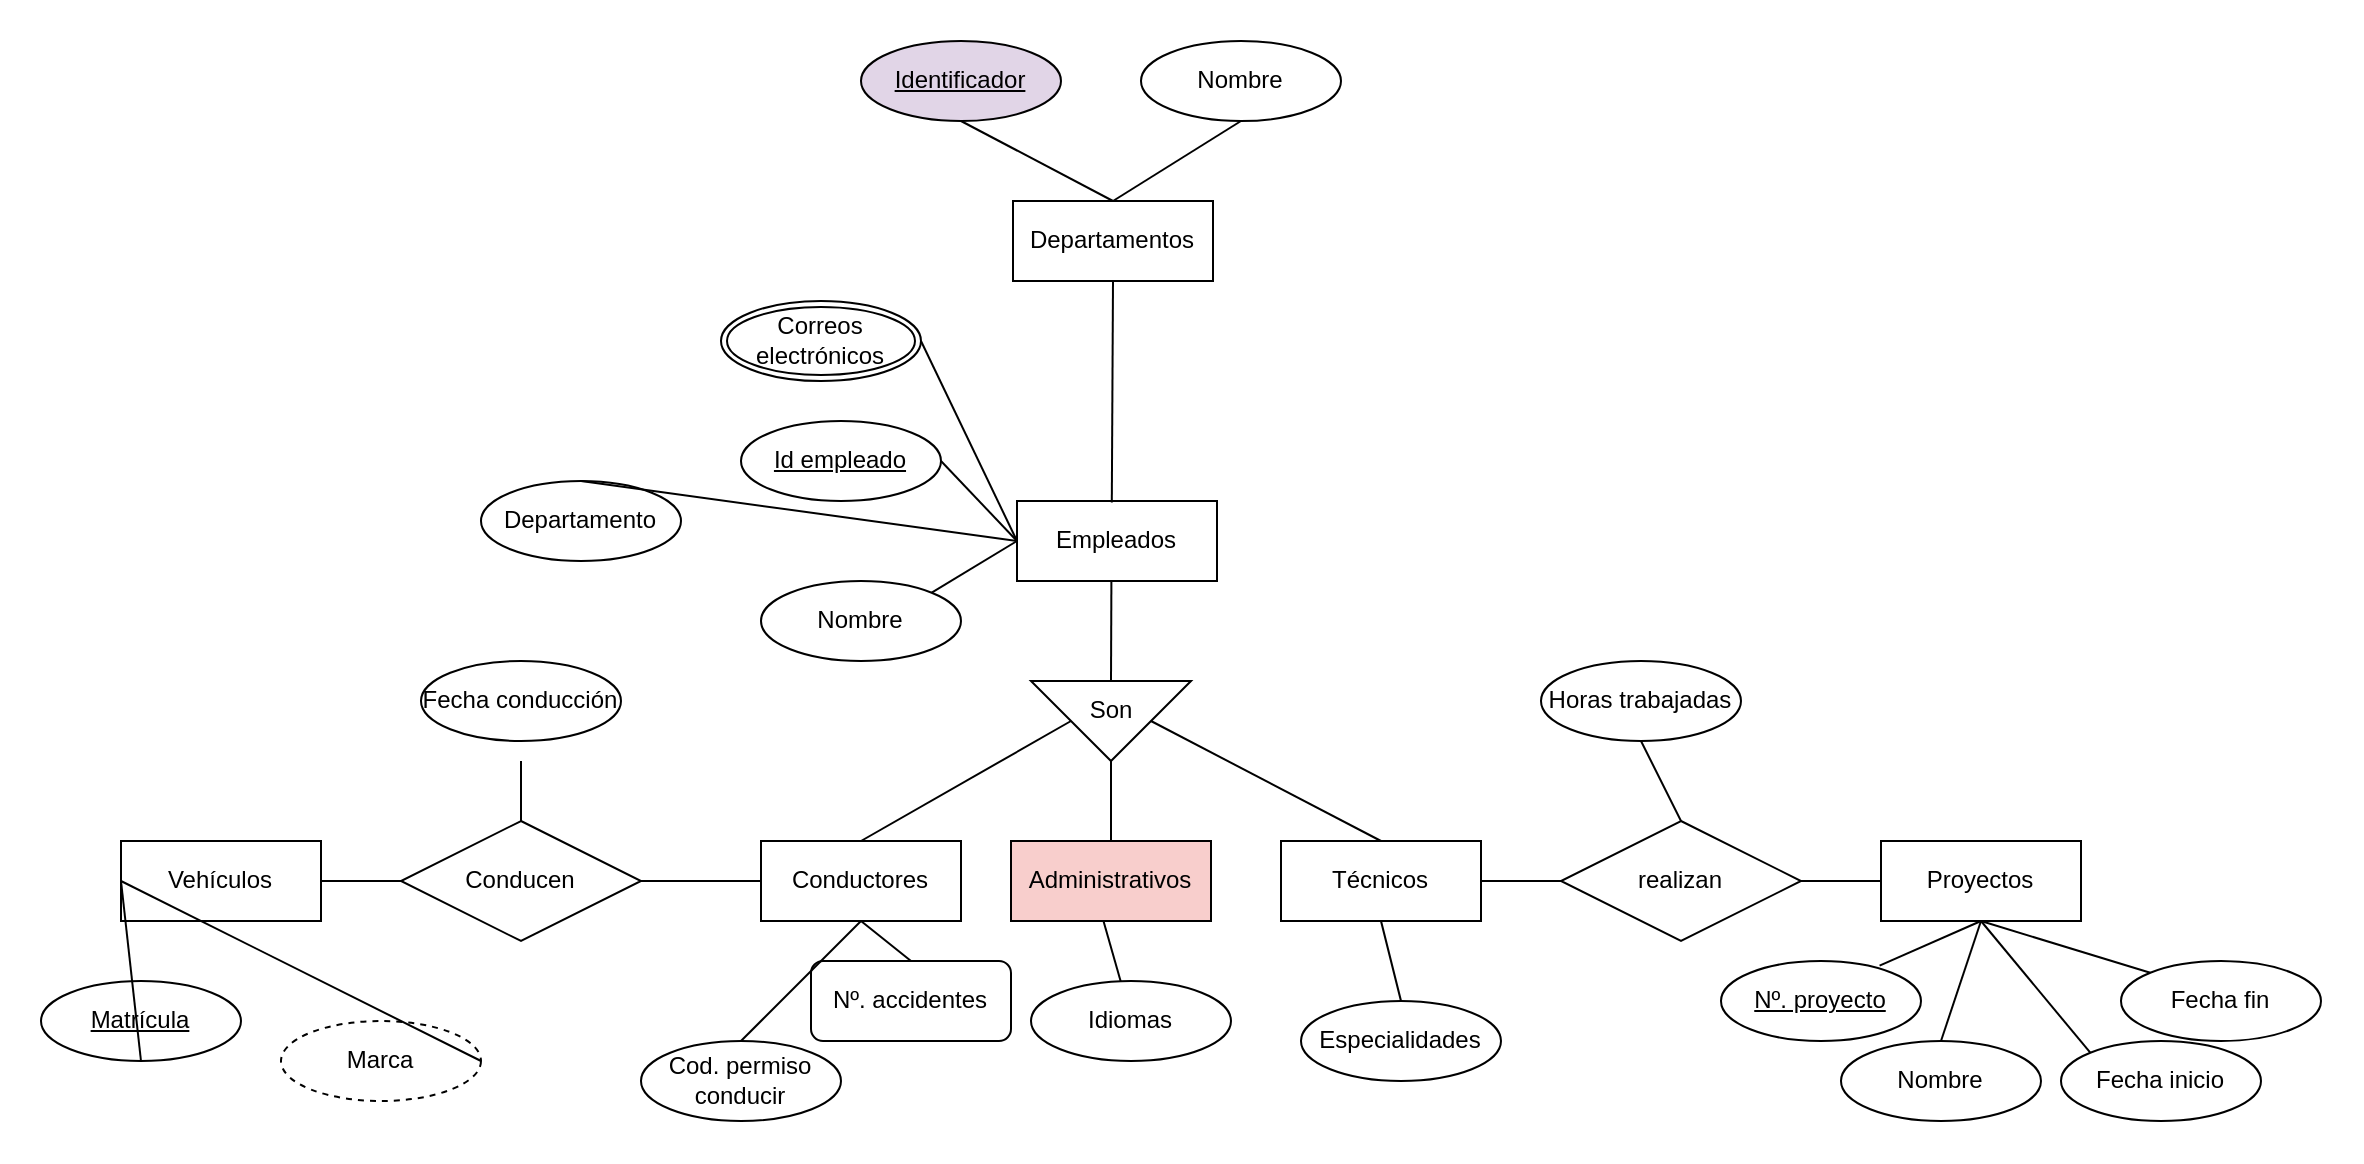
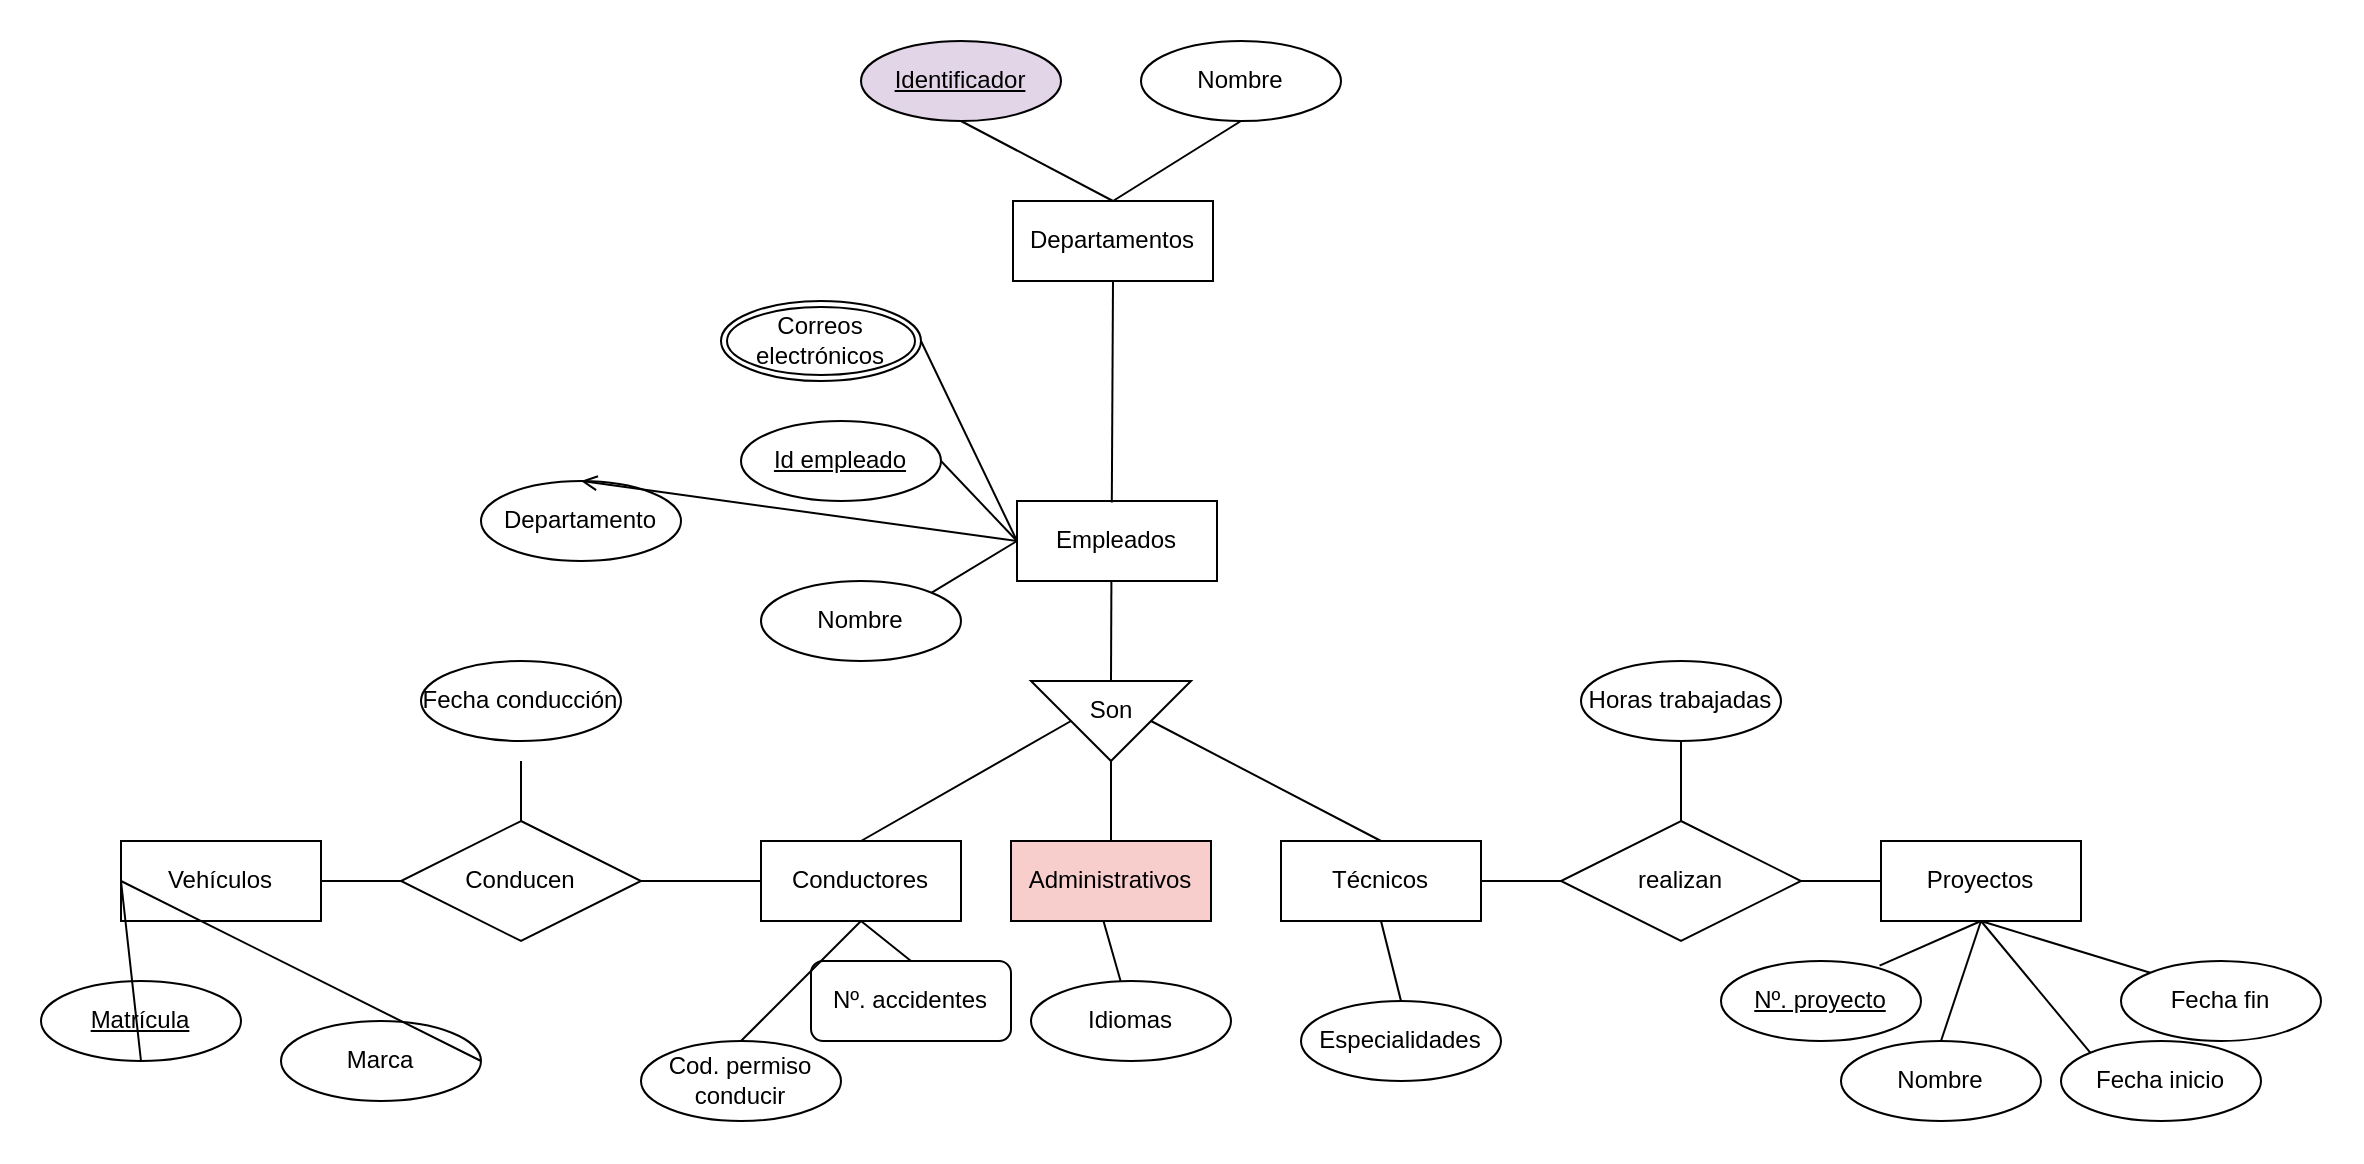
(587, 482) -> (589, 482)
(1641, 701) -> (1681, 701)
(381, 1061) -> (381, 1061)
